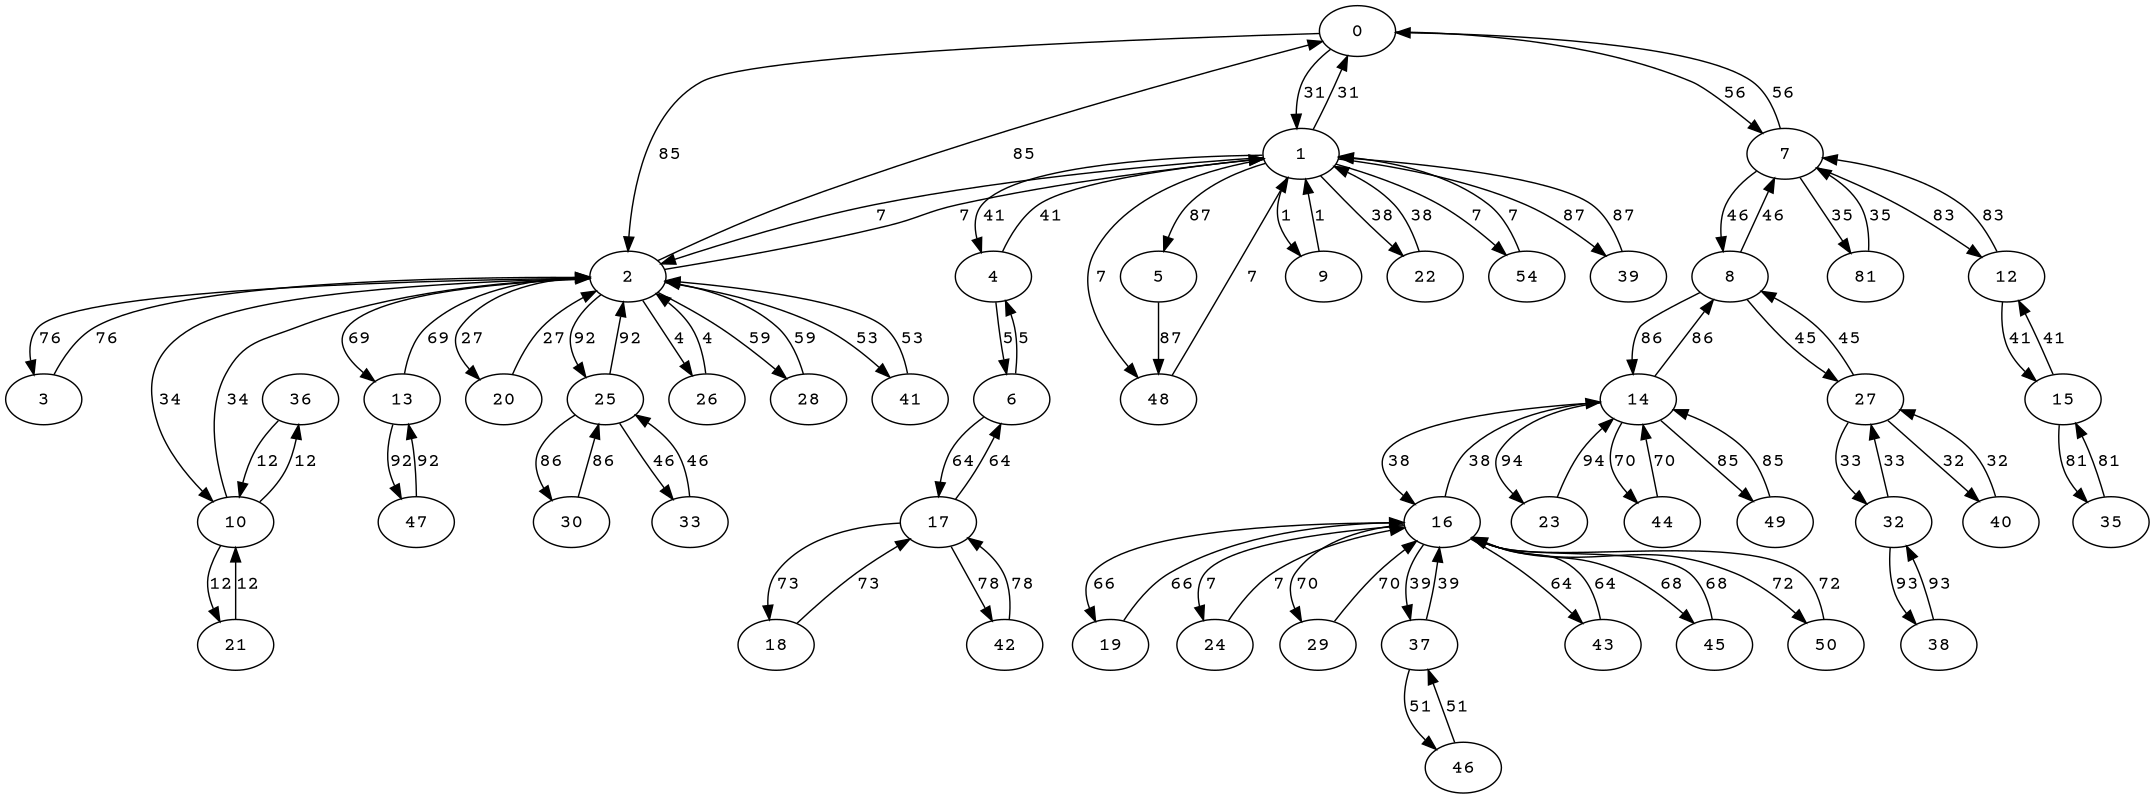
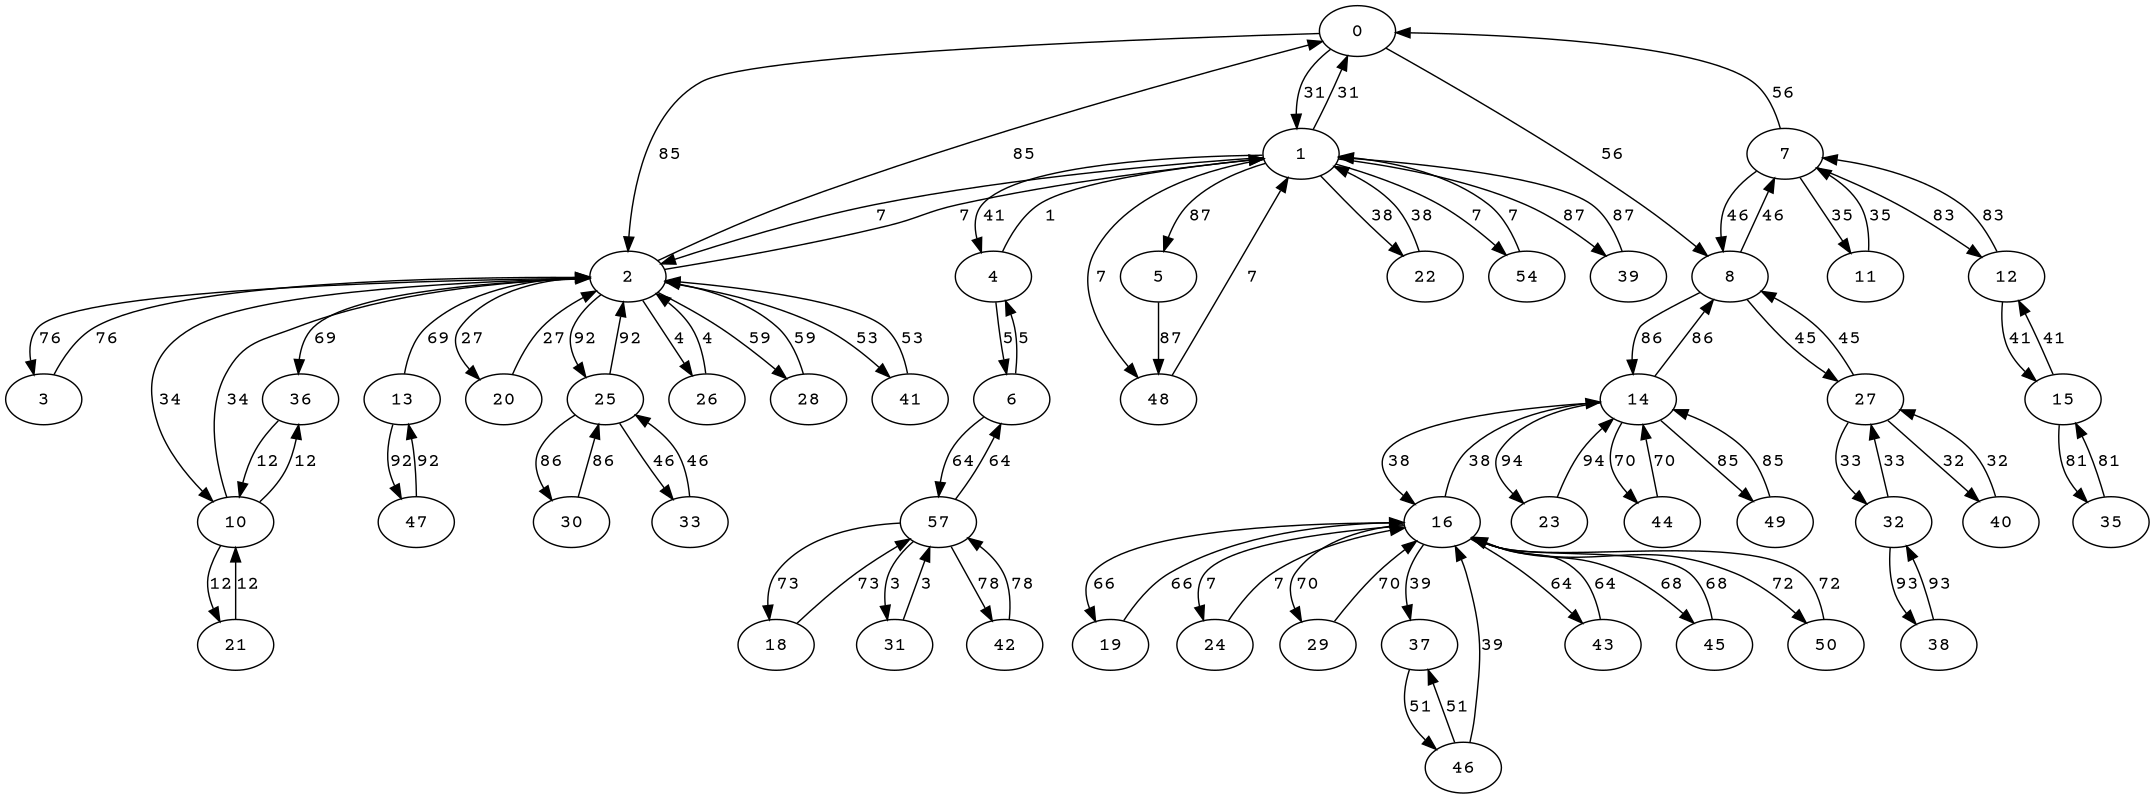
(1591, 52) -> (1545, 142)
(1051, 215) -> (1051, 215)
(1324, 277) -> none
(1865, 277) -> (1865, 277)
(438, 293) -> (430, 291)
(938, 522) -> (938, 522)
(1433, 591) -> (1480, 650)
none -> (895, 645)
